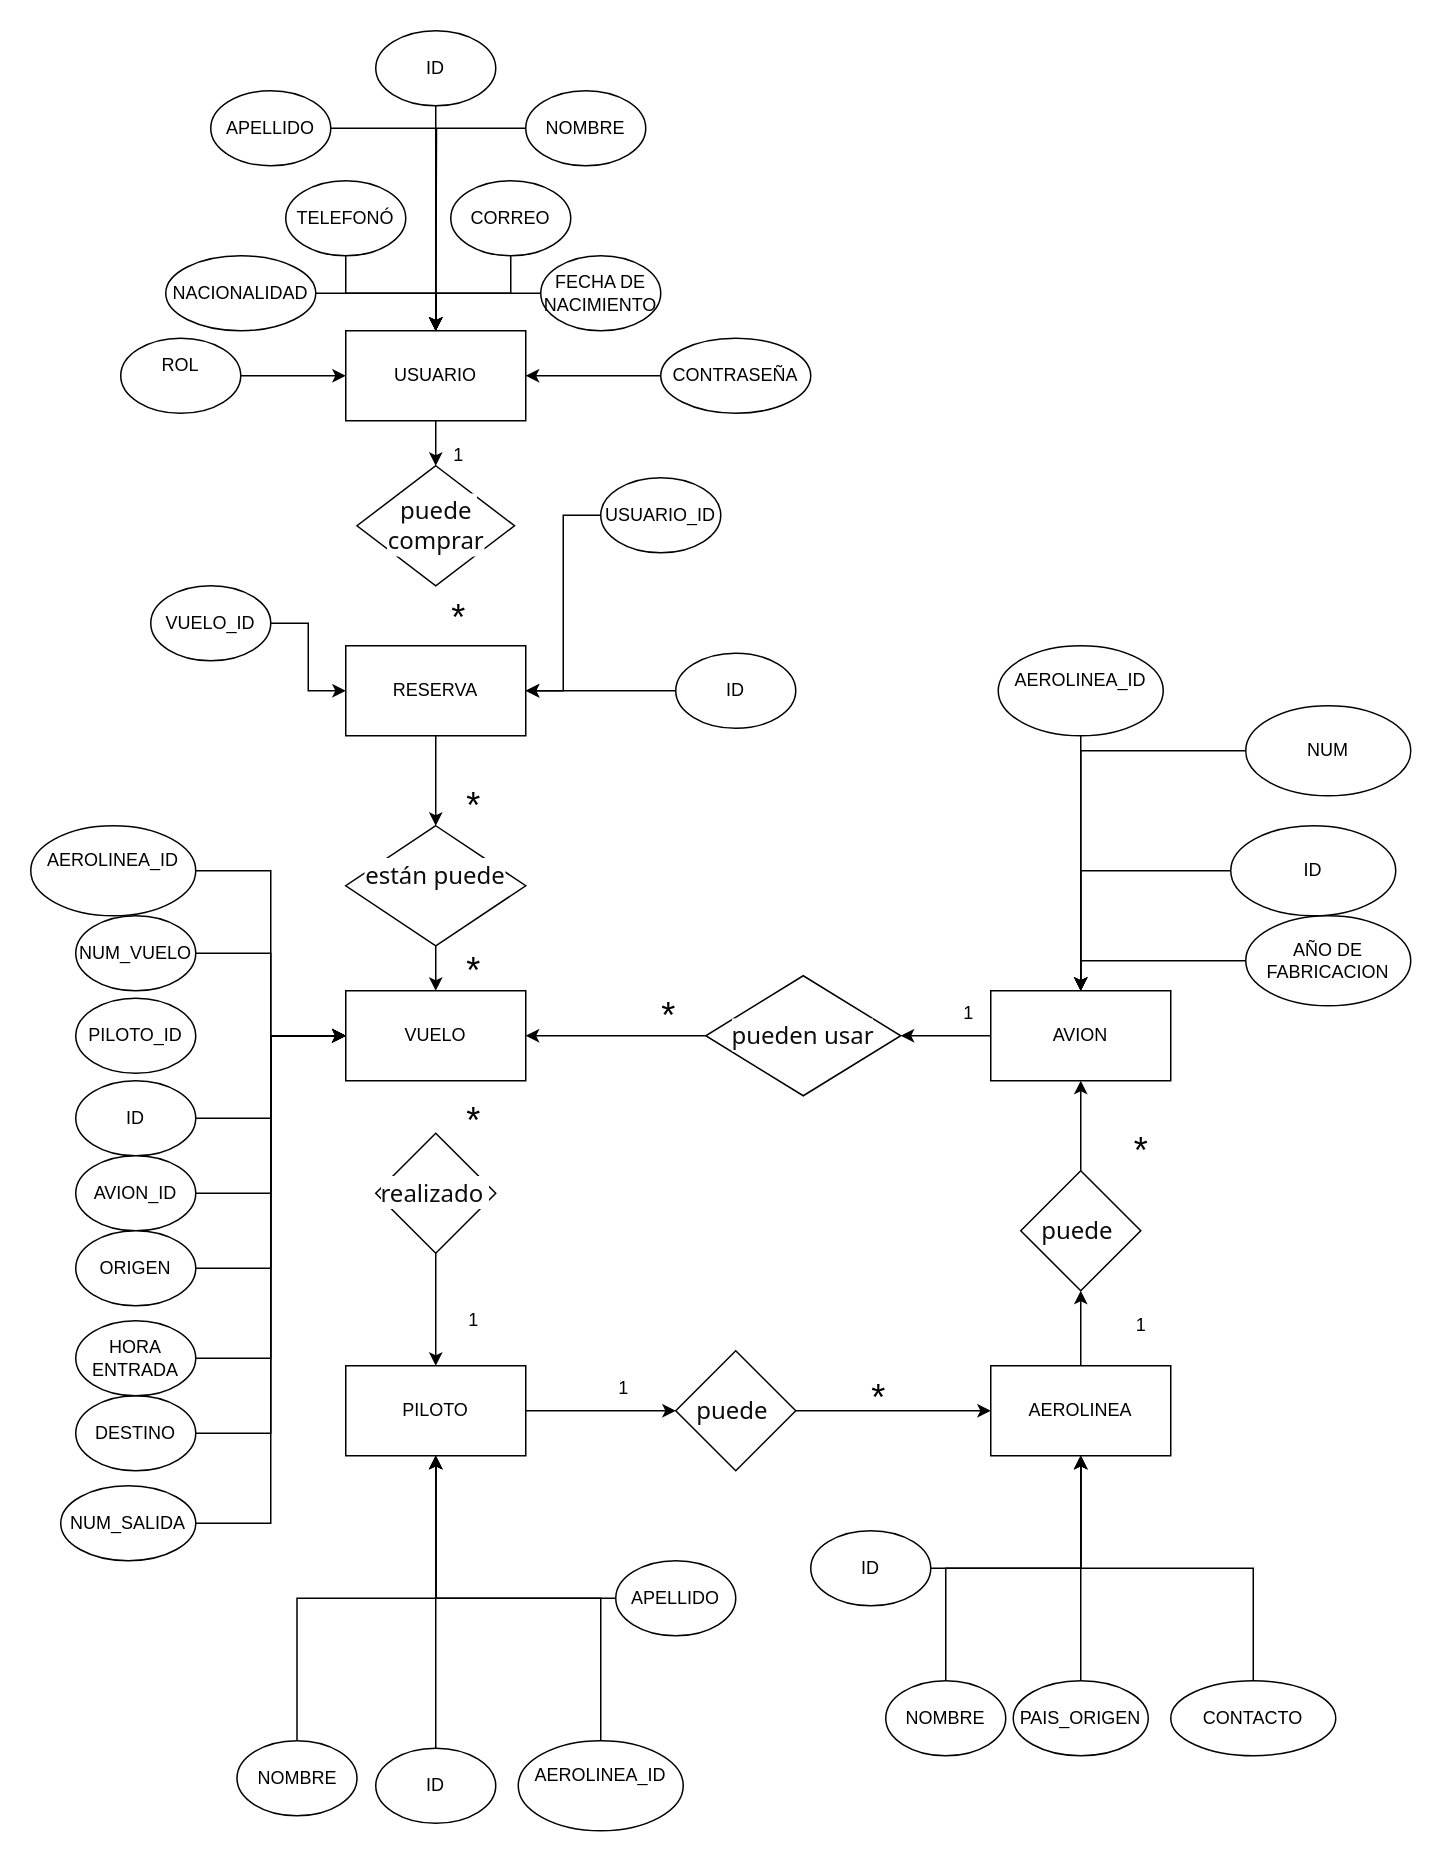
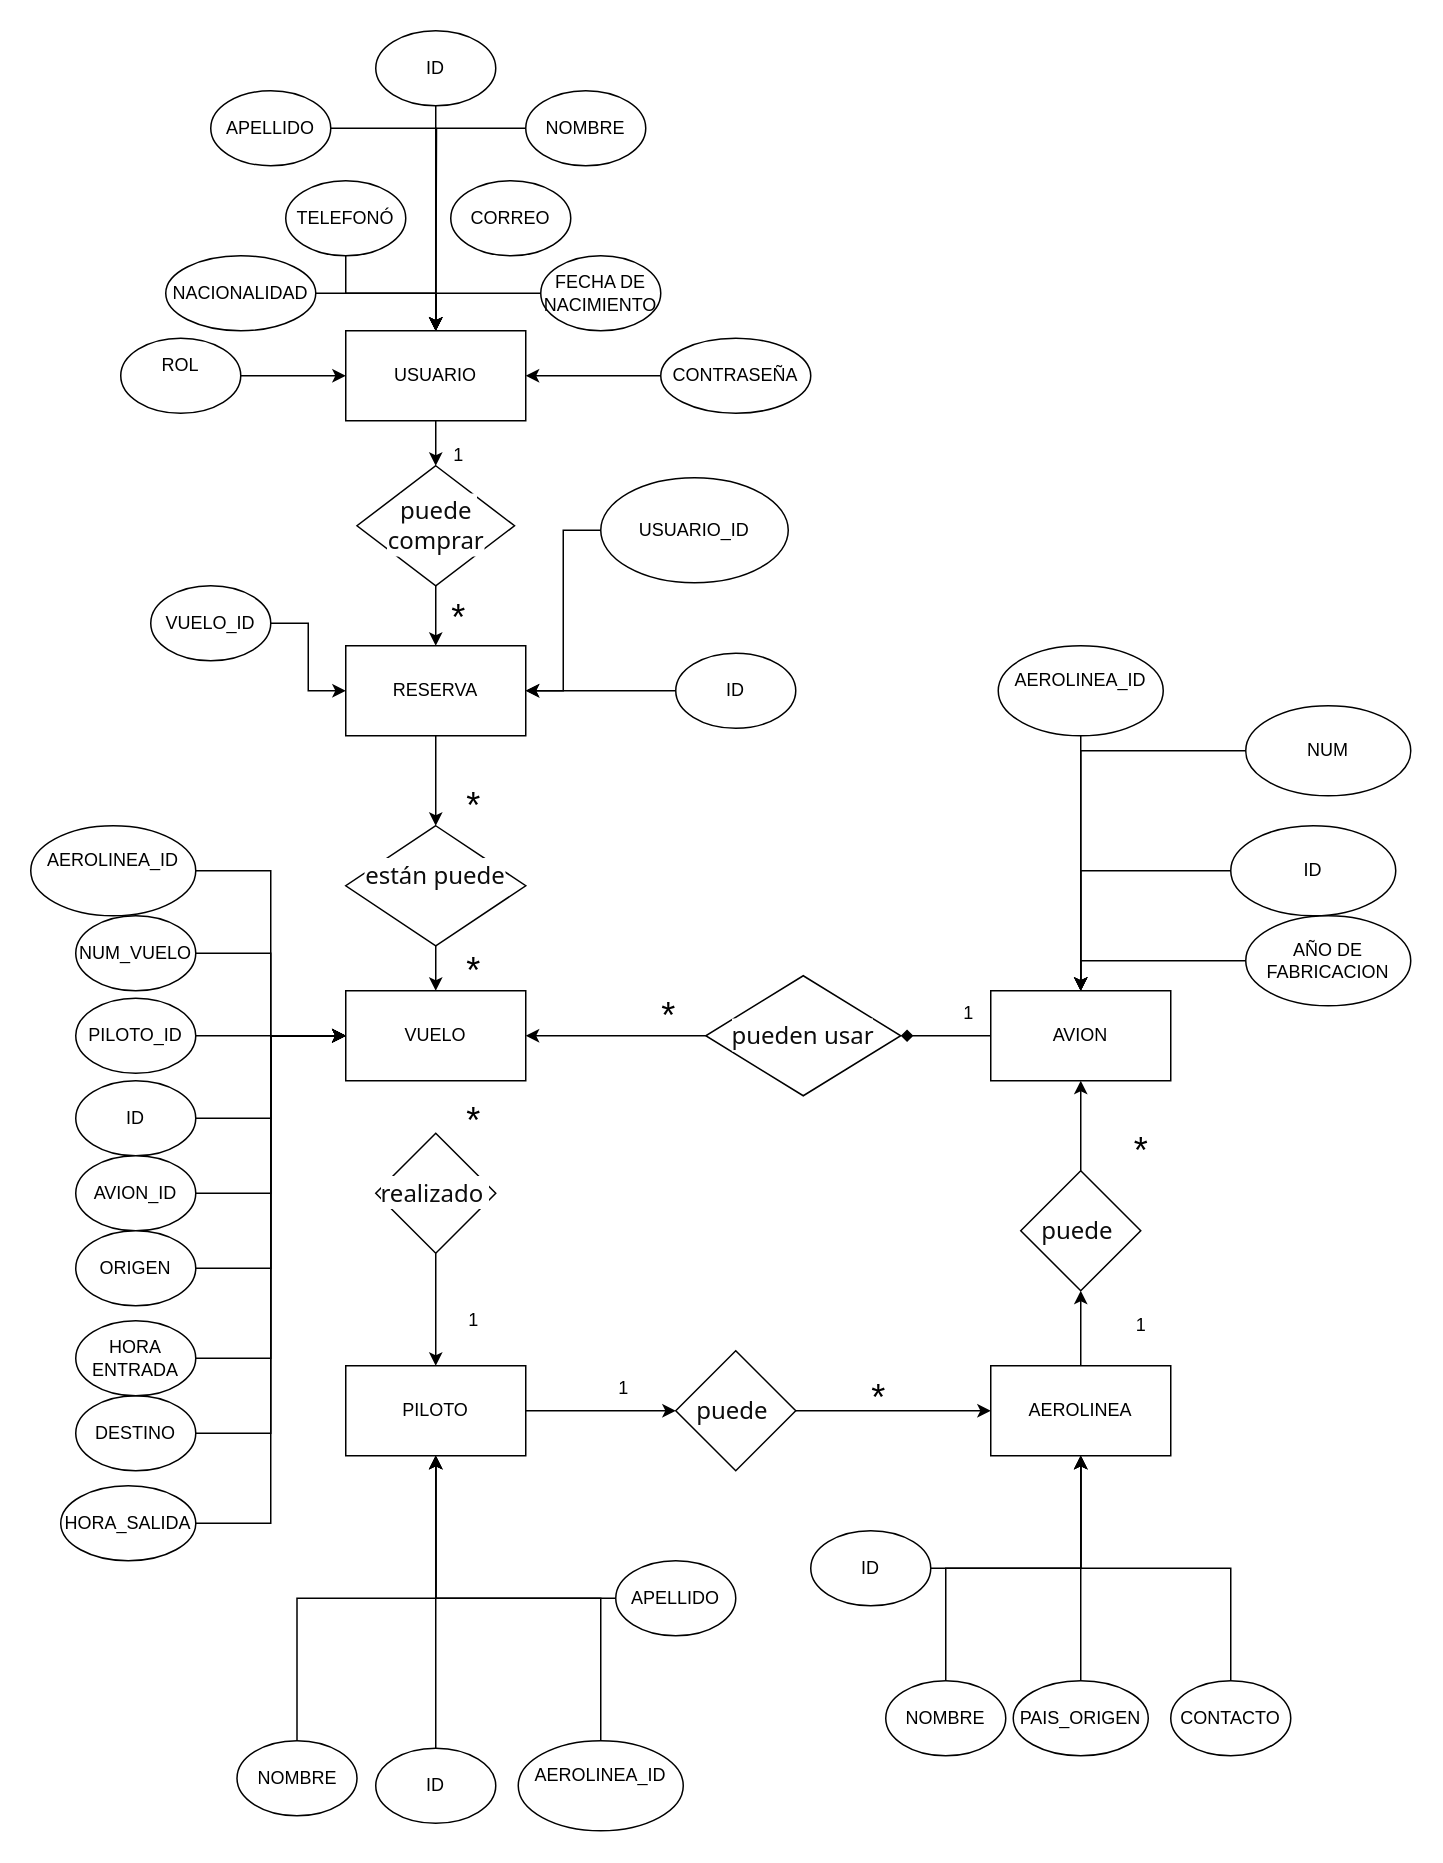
(511, 273) -> none
(661, 515) -> (695, 530)
none -> (436, 611)
none -> (231, 1036)
(912, 1036) -> (913, 1036)
(128, 1523) -> (128, 1523)
(1253, 1718) -> (1231, 1718)
